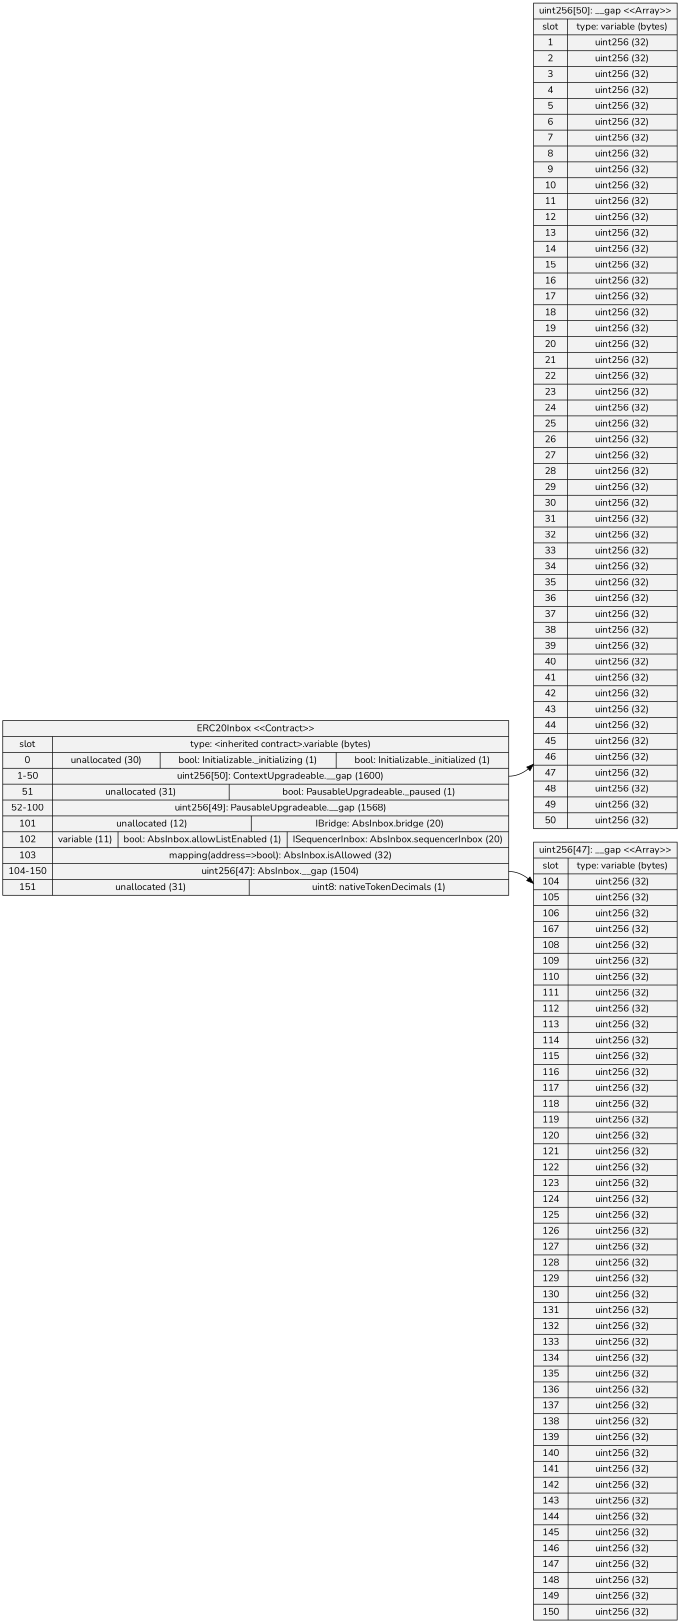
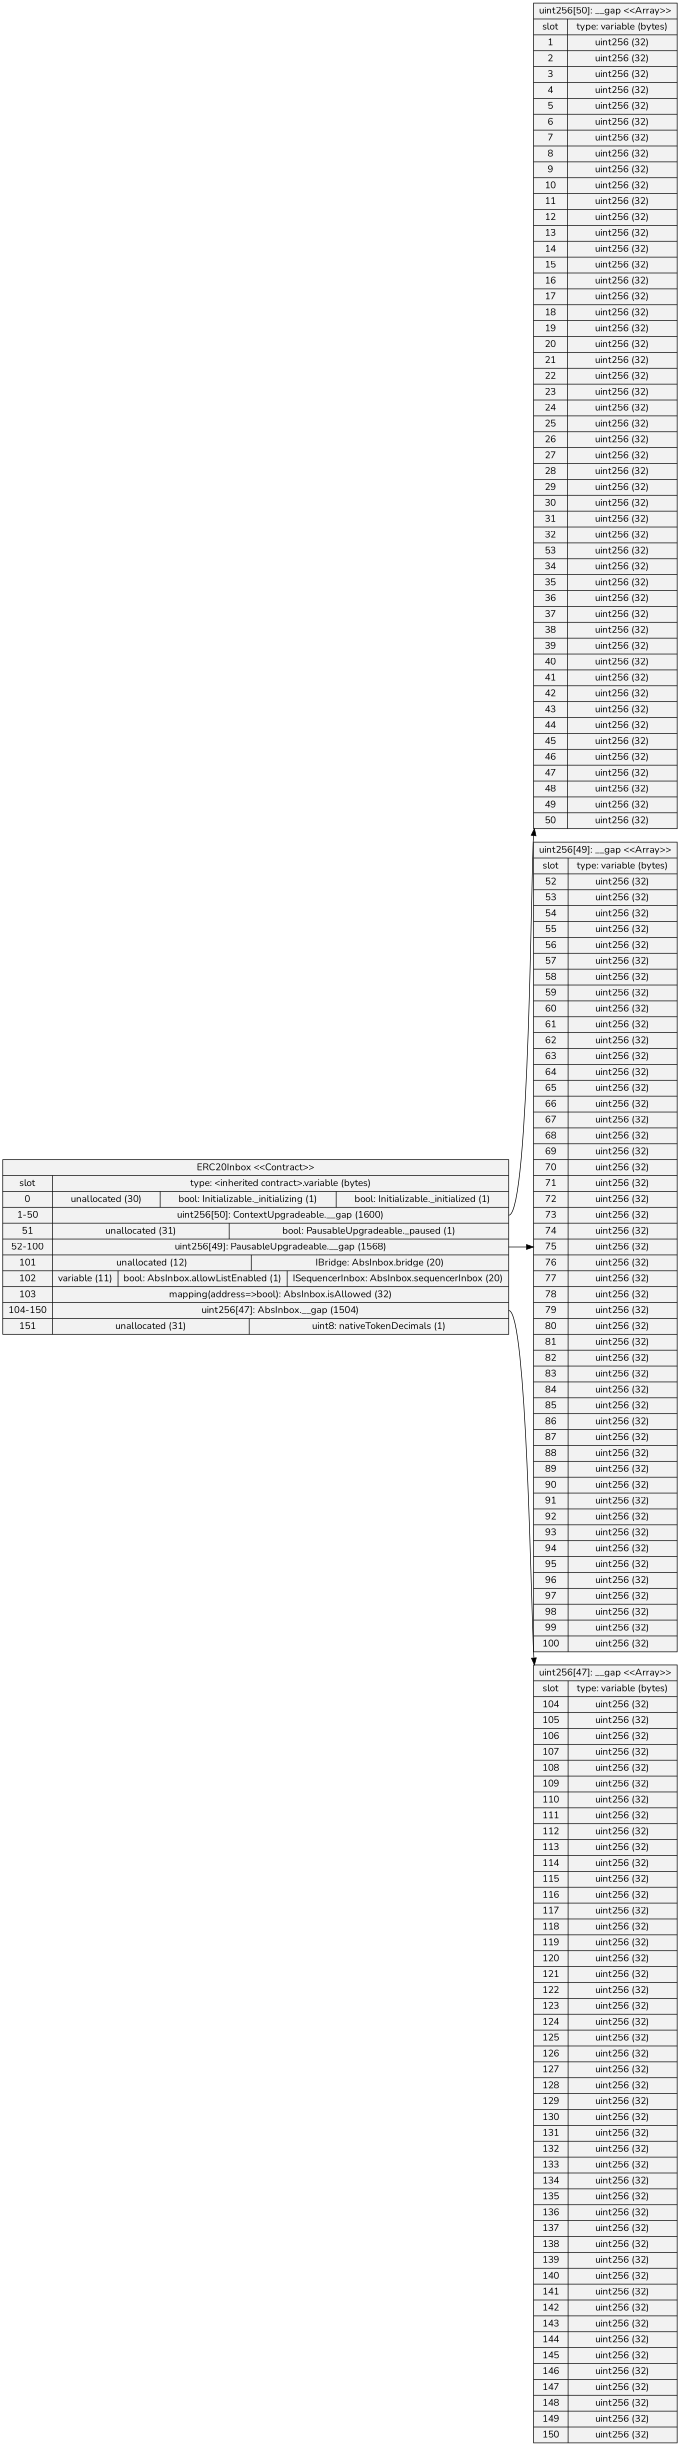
(550, 550) -> (550, 550)
(551, 929) -> (551, 1752)
none -> (605, 1247)
